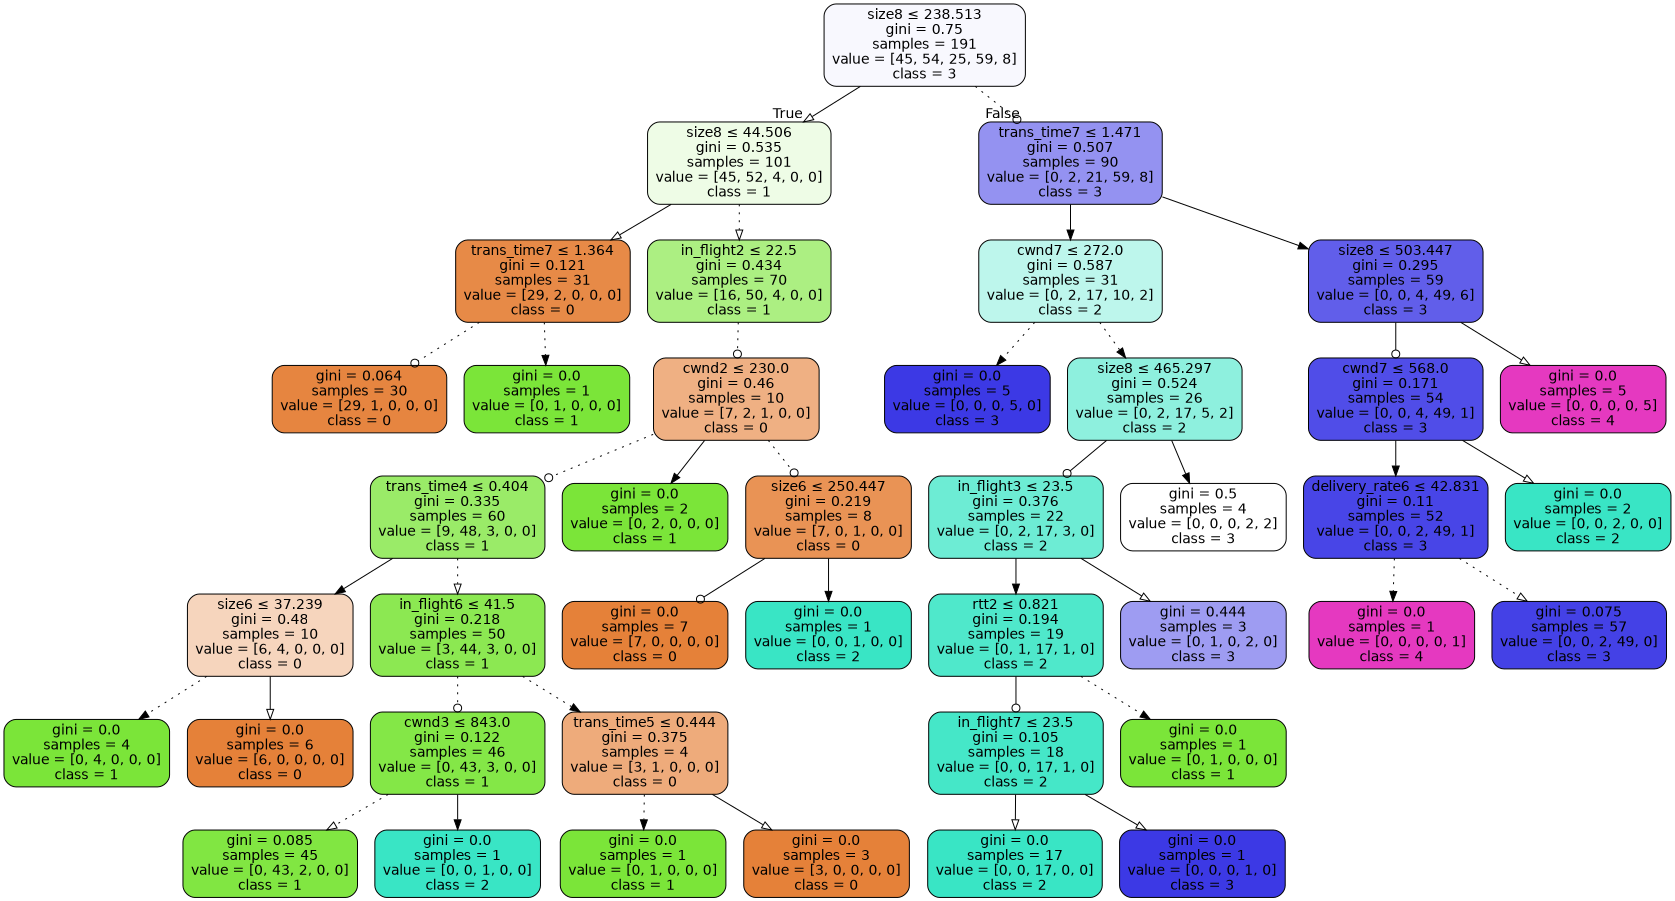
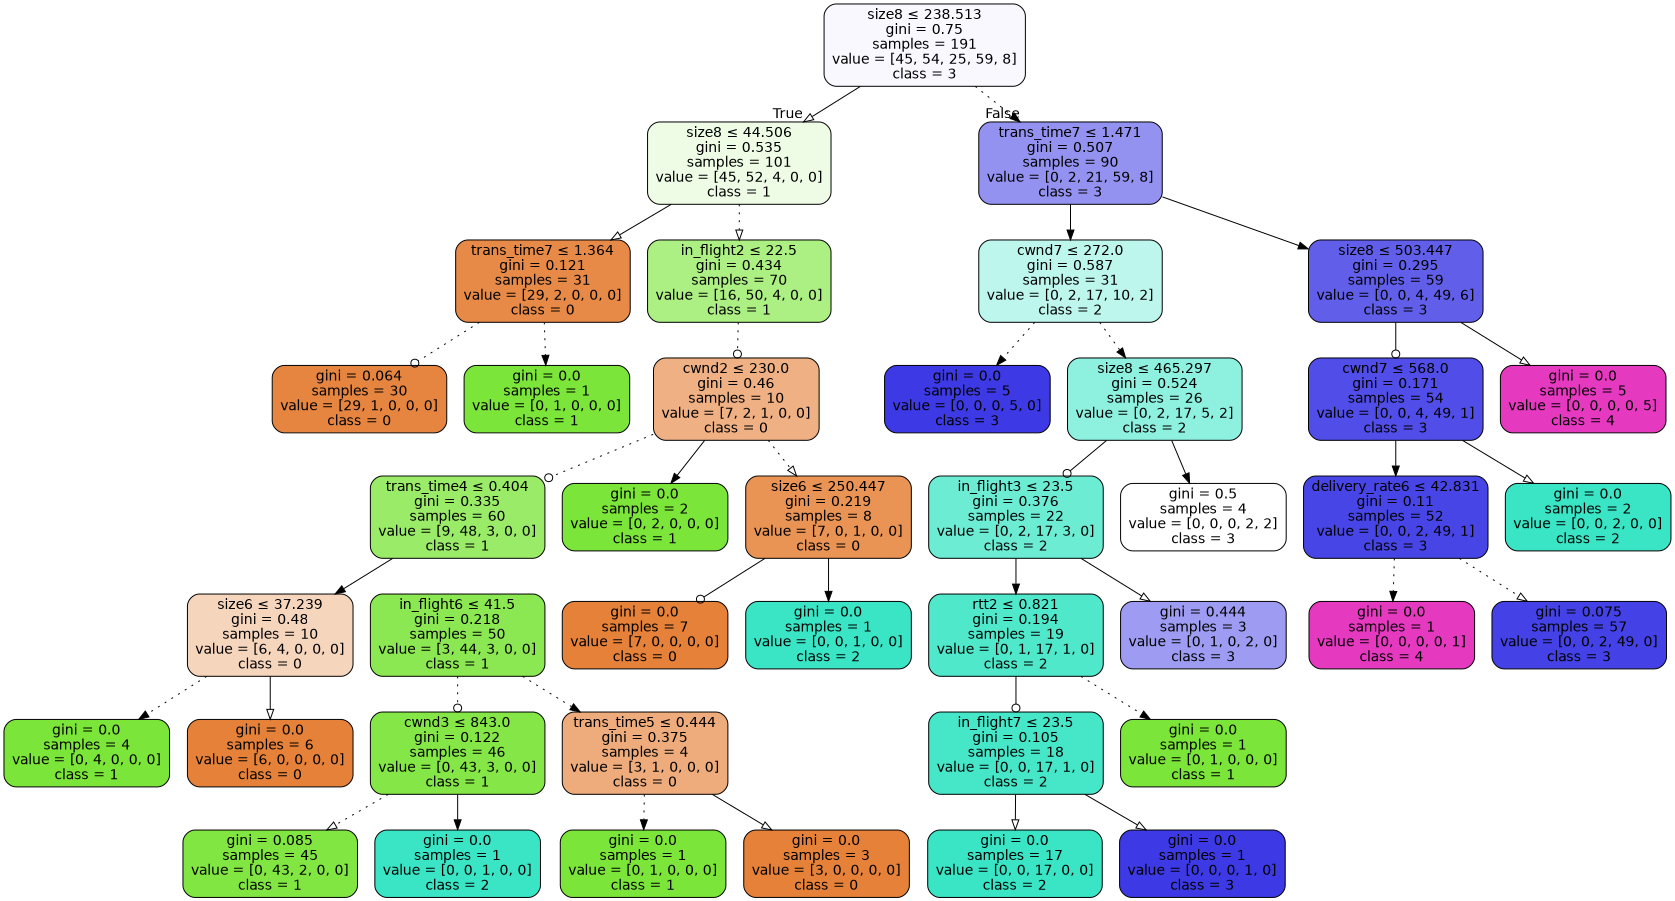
(994, 102) -> (994, 102)
(780, 455) -> (780, 455)
(458, 571) -> none
